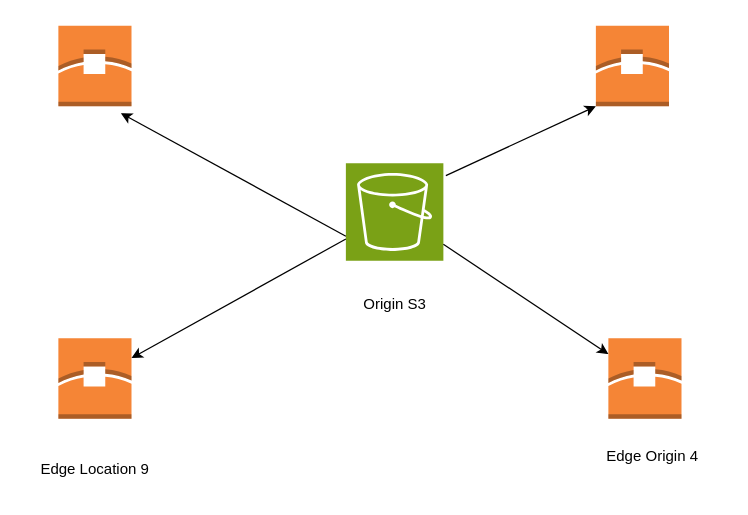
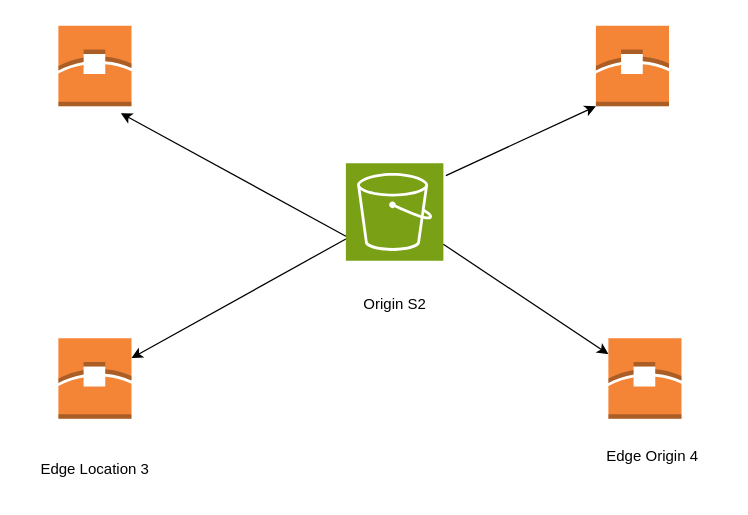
(395, 304) -> (395, 304)
(95, 469) -> (95, 469)
